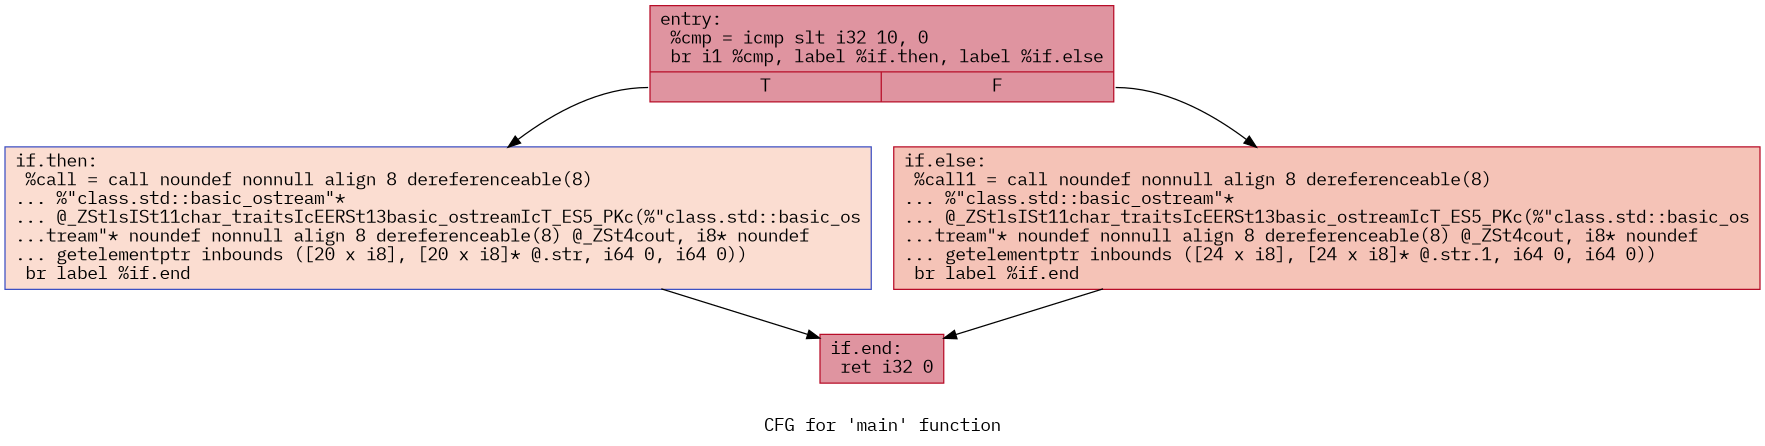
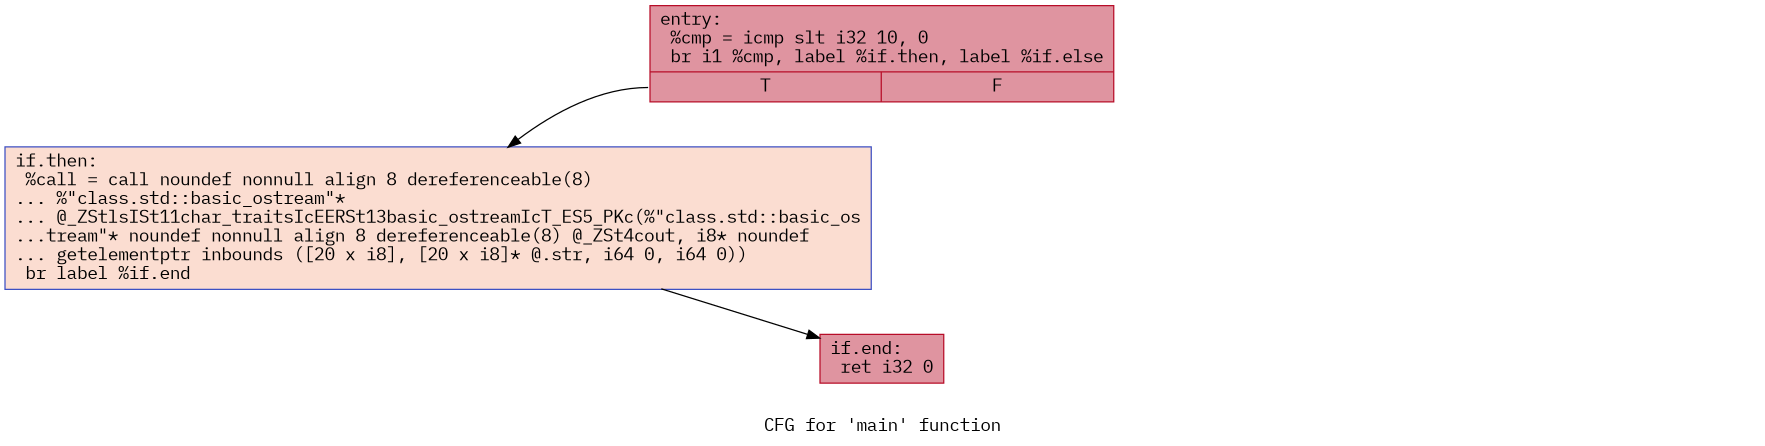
(1327, 218) -> none
